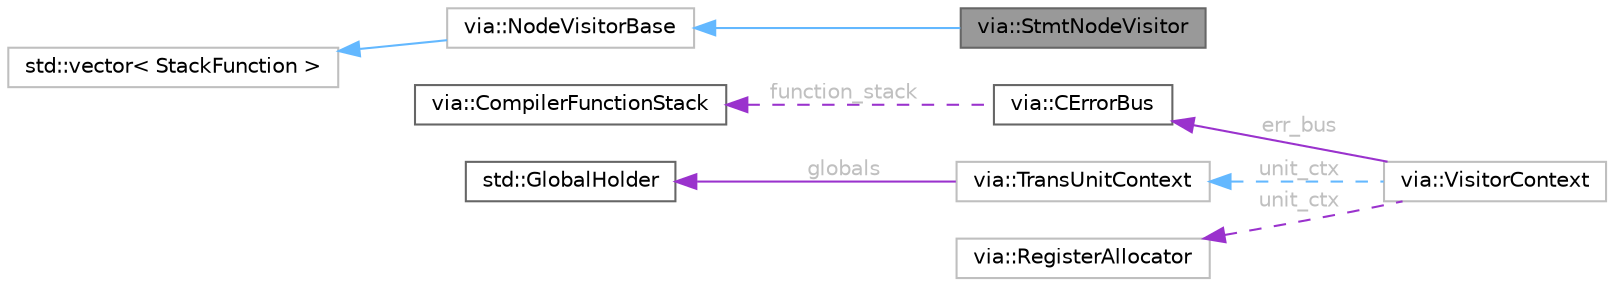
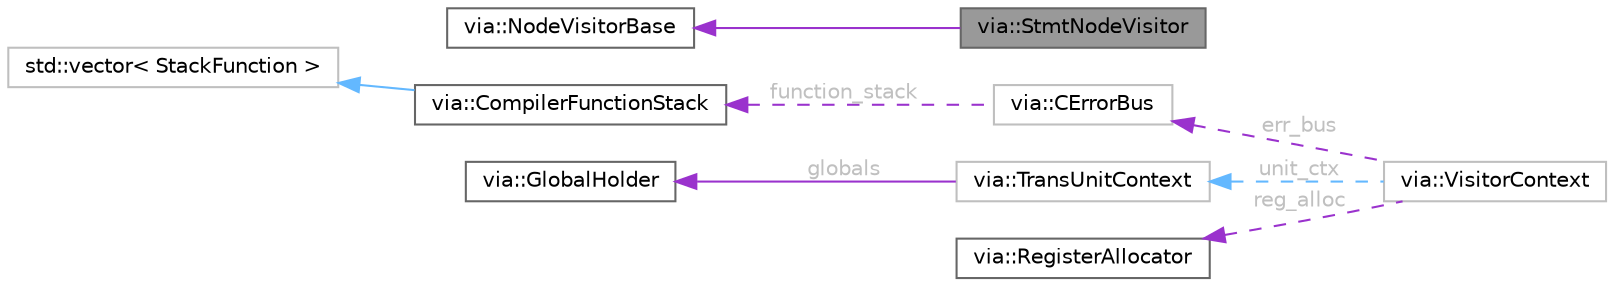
(571, 28) -> (571, 28)
(838, 28) -> (838, 28)
(404, 45) -> (387, 88)
(1083, 105) -> (1083, 105)
(1290, 143) -> (1290, 143)
(571, 182) -> (571, 182)
(1297, 201) -> (1297, 201)
(1083, 258) -> (1083, 258)
